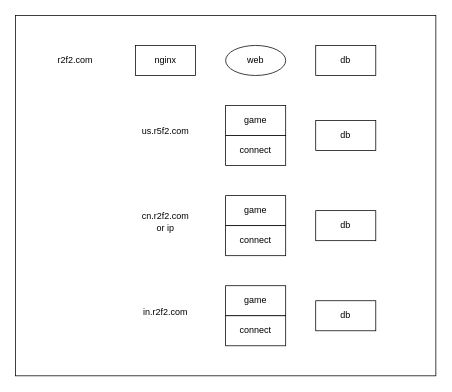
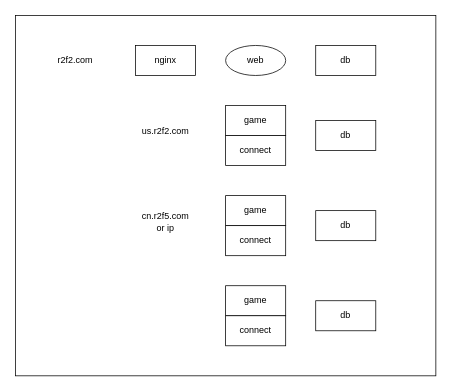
(165, 132) -> (165, 132)
(165, 222) -> (165, 222)
(165, 312) -> none
